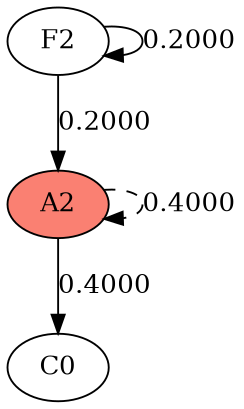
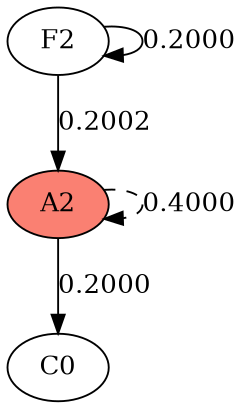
(105, 123) -> (105, 123)
(105, 286) -> (105, 286)
